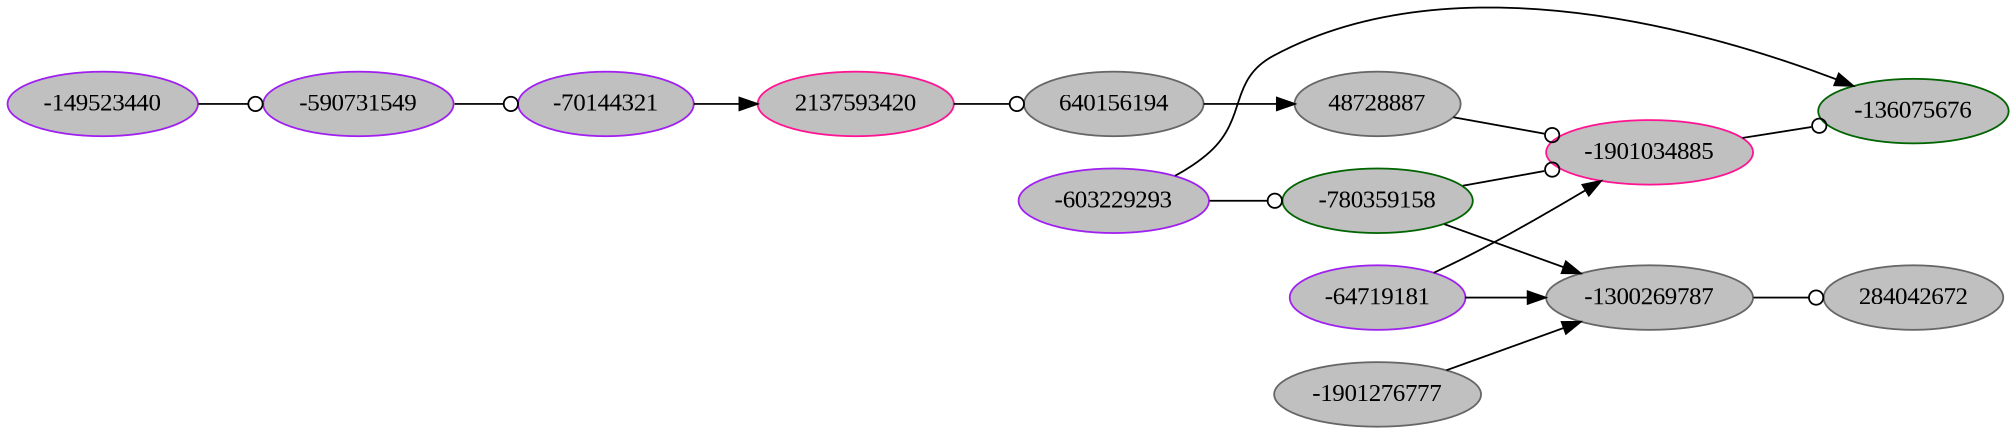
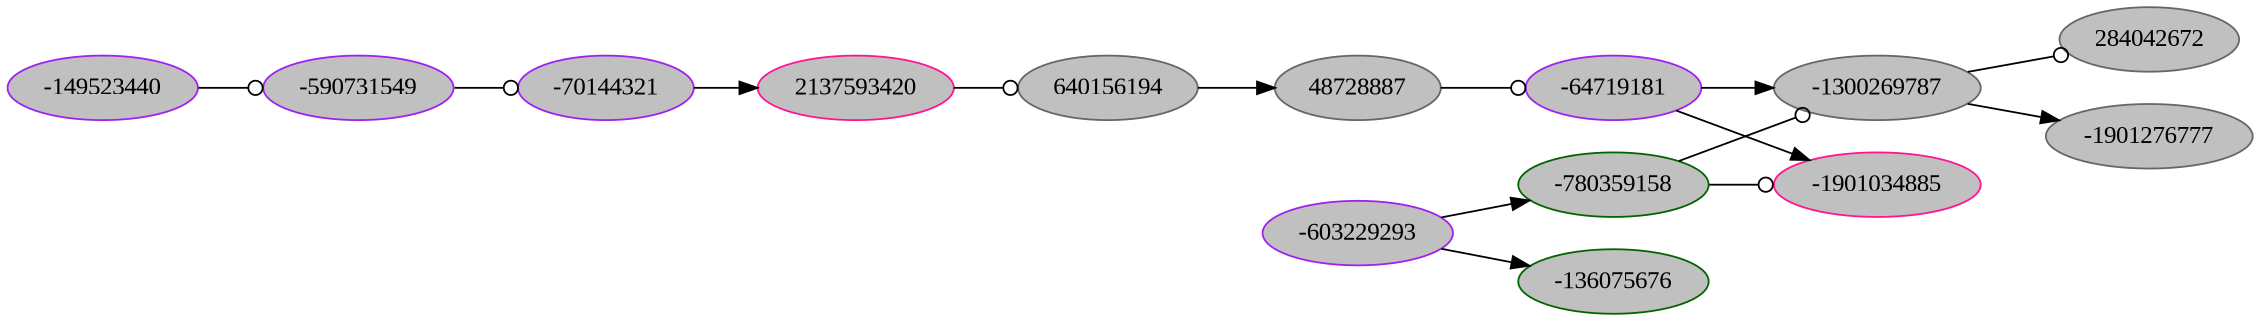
(1499, 126) -> (1476, 88)
(1777, 132) -> none
(1238, 201) -> (1476, 211)
(1510, 248) -> (1729, 143)
(1505, 349) -> (2004, 110)
